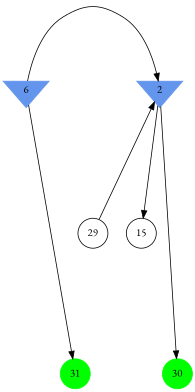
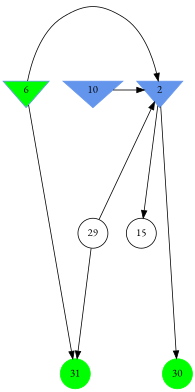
(26, 90) -> (26, 90)
none -> (93, 90)
none -> (85, 300)
